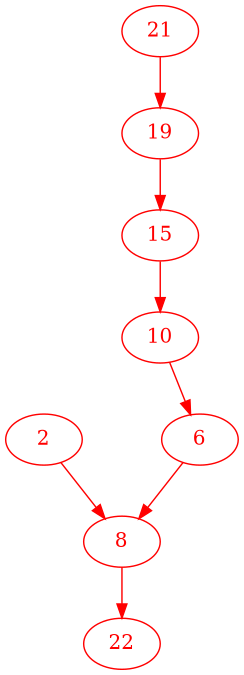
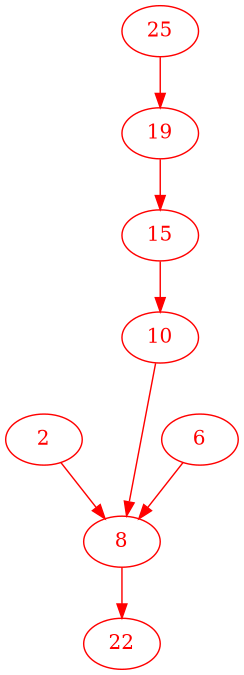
(160, 31) -> (160, 31)
(177, 382) -> (142, 432)
